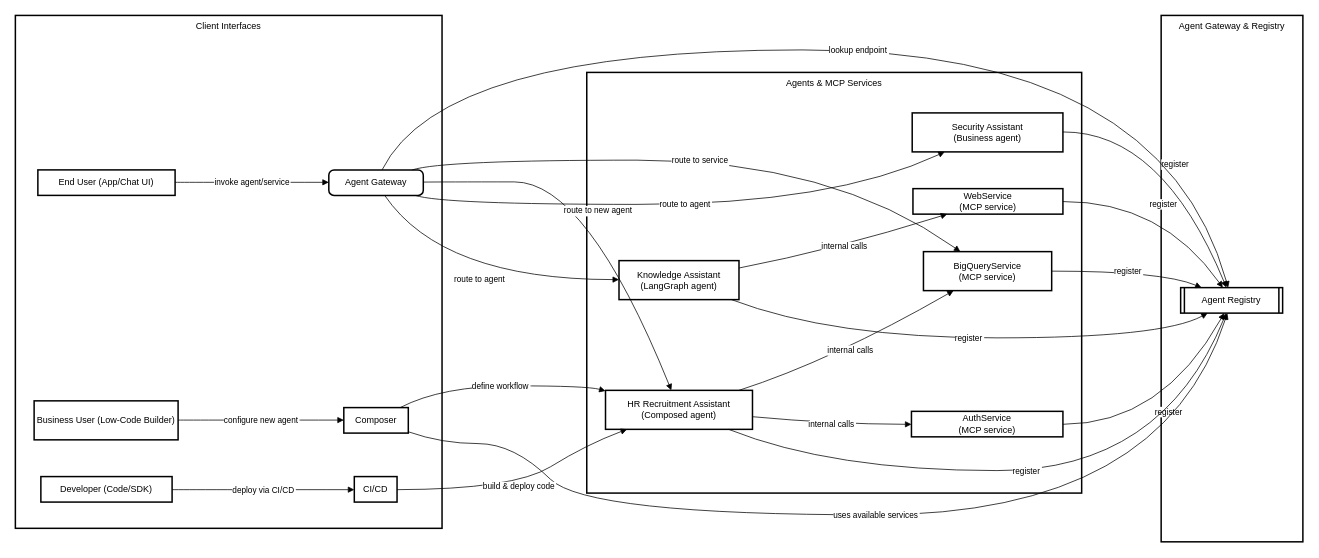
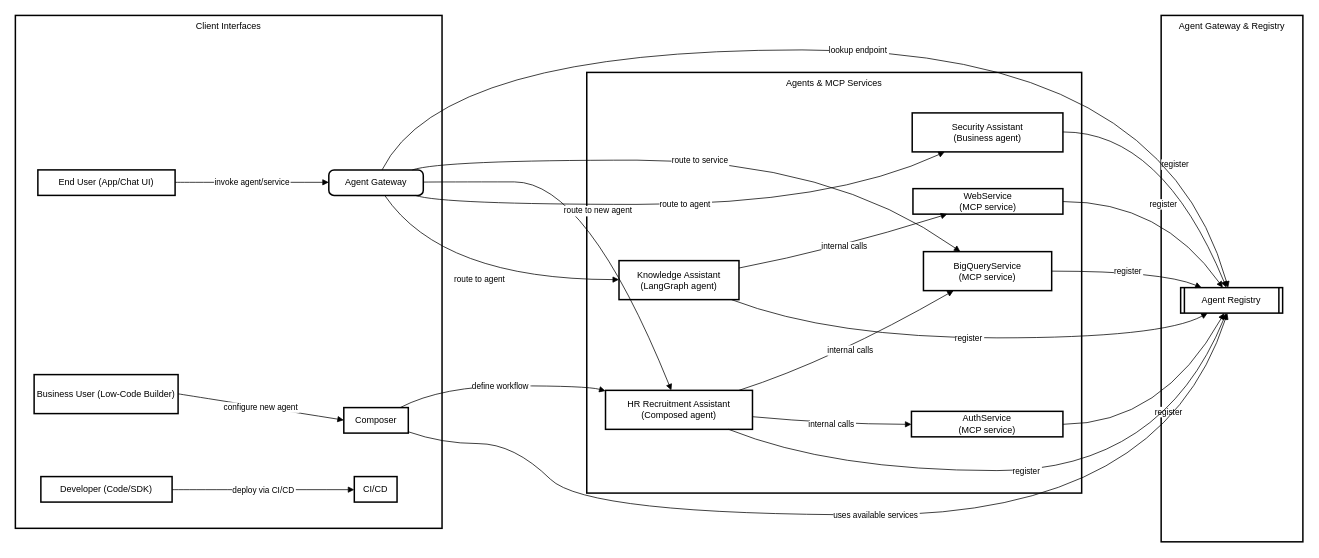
(106, 420) -> (106, 394)
(512, 480) -> none
